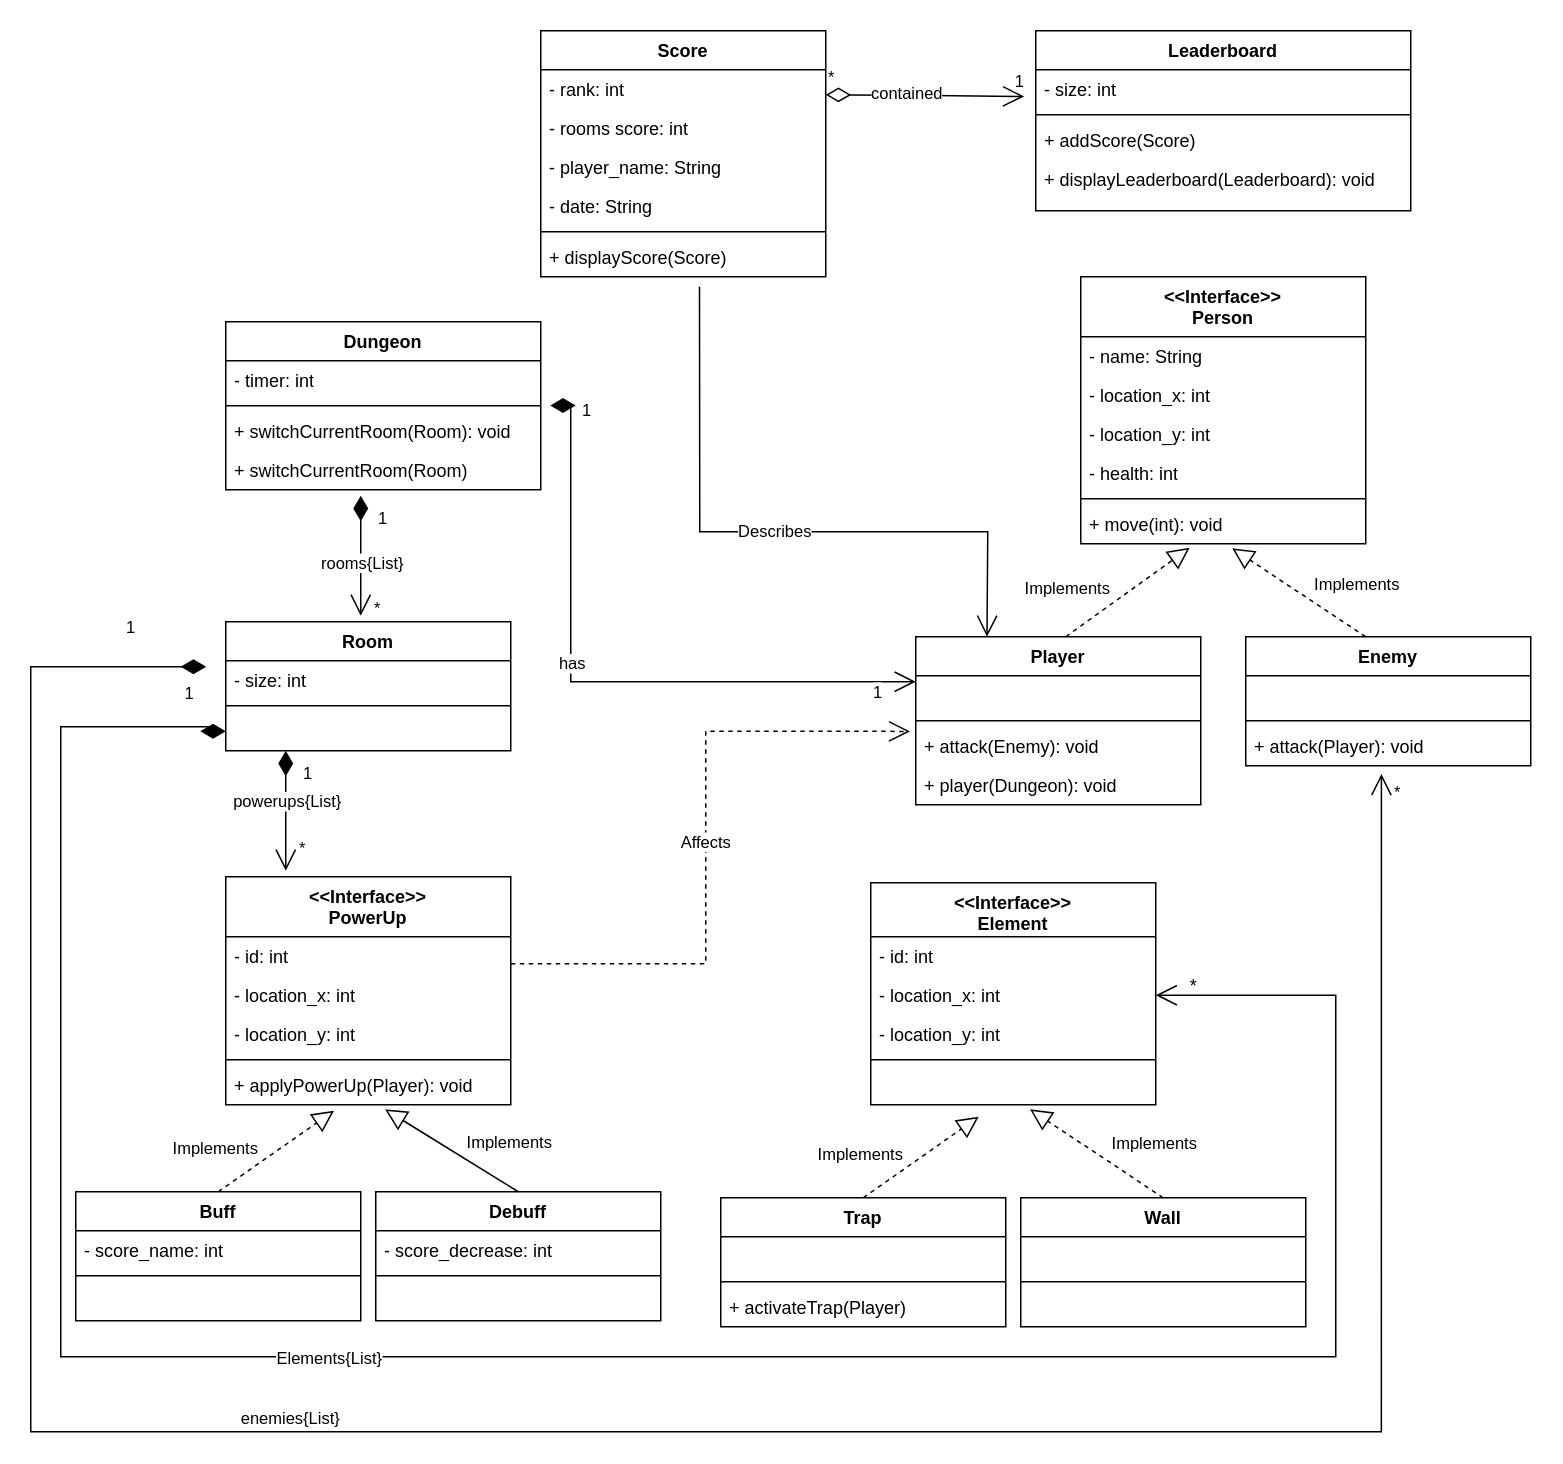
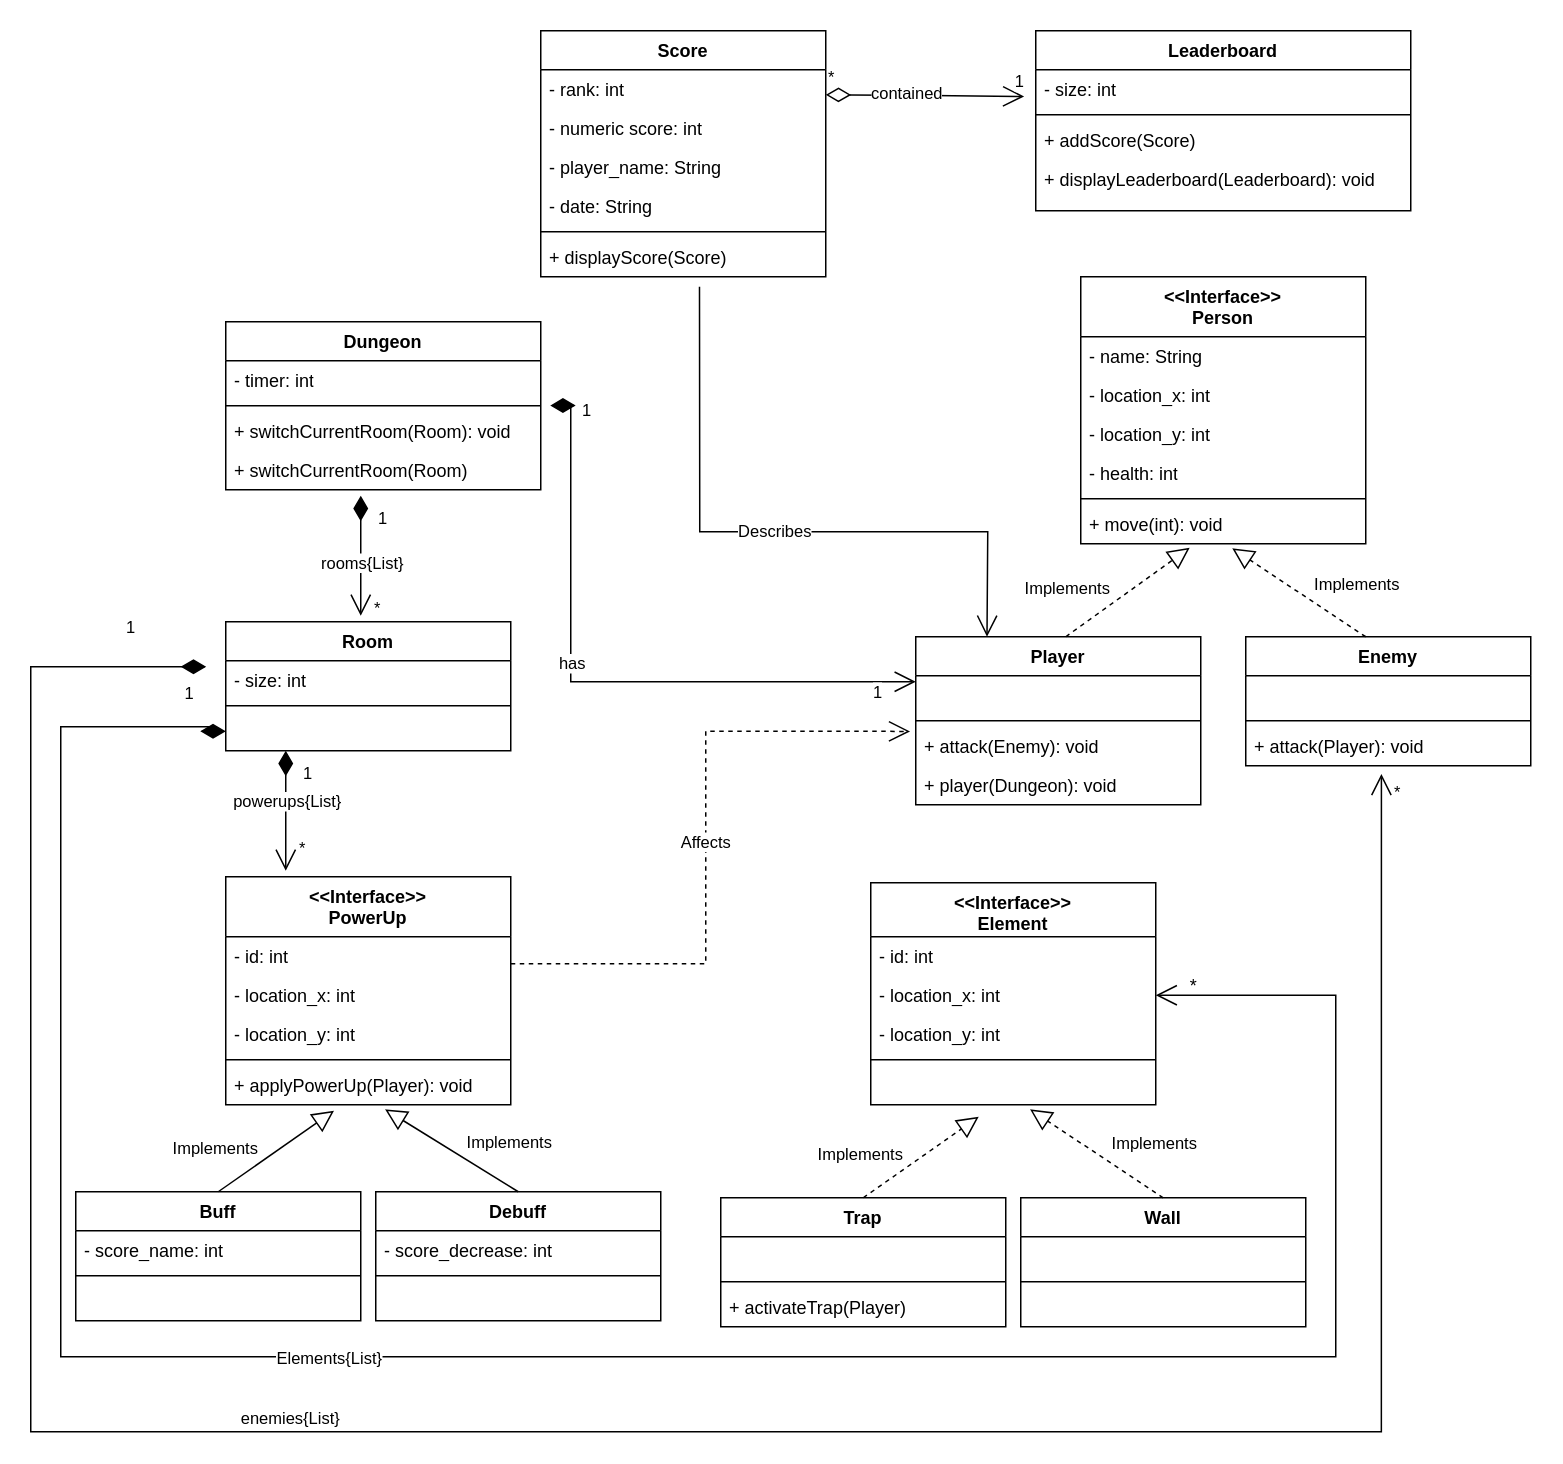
(629, 130) -> (637, 130)
(267, 1157) -> (267, 1157)
